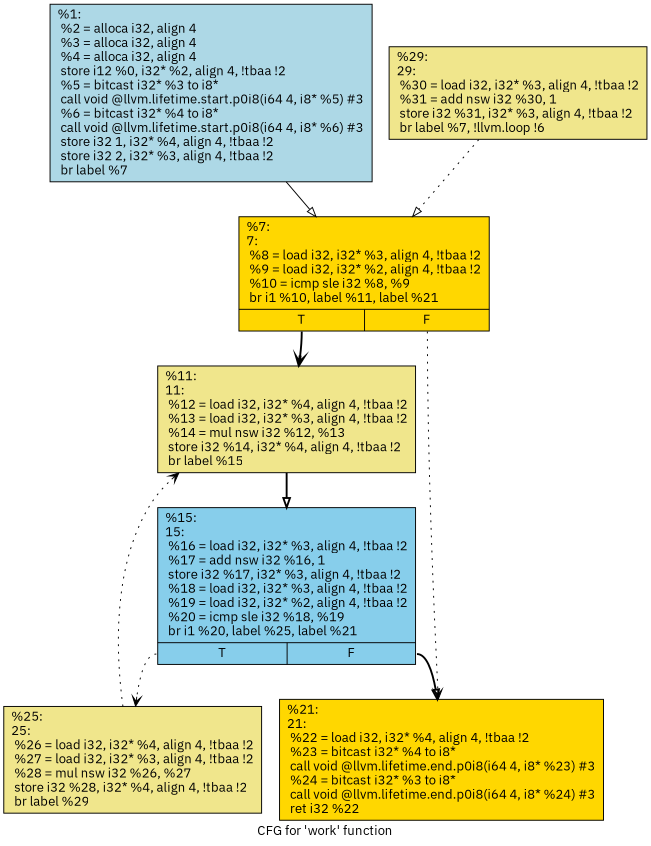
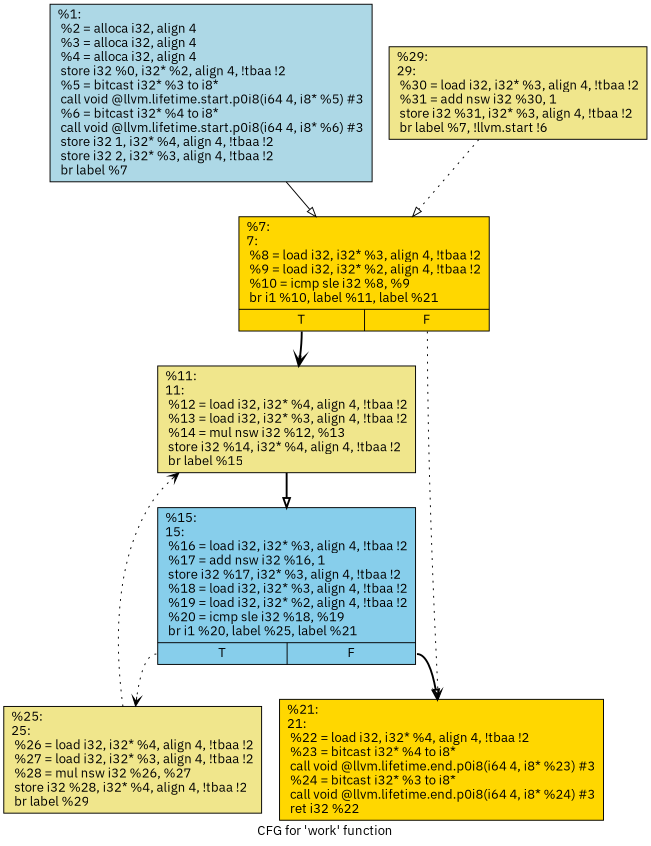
(172, 71) -> (172, 71)
(471, 128) -> (472, 128)
